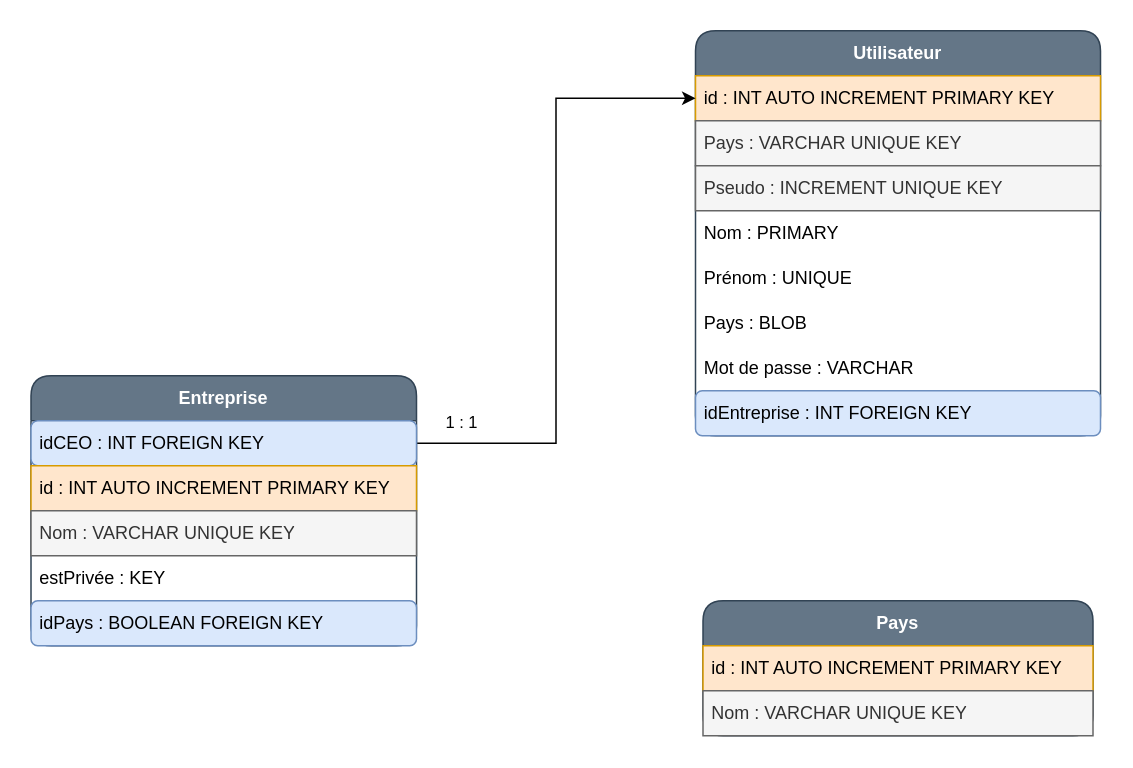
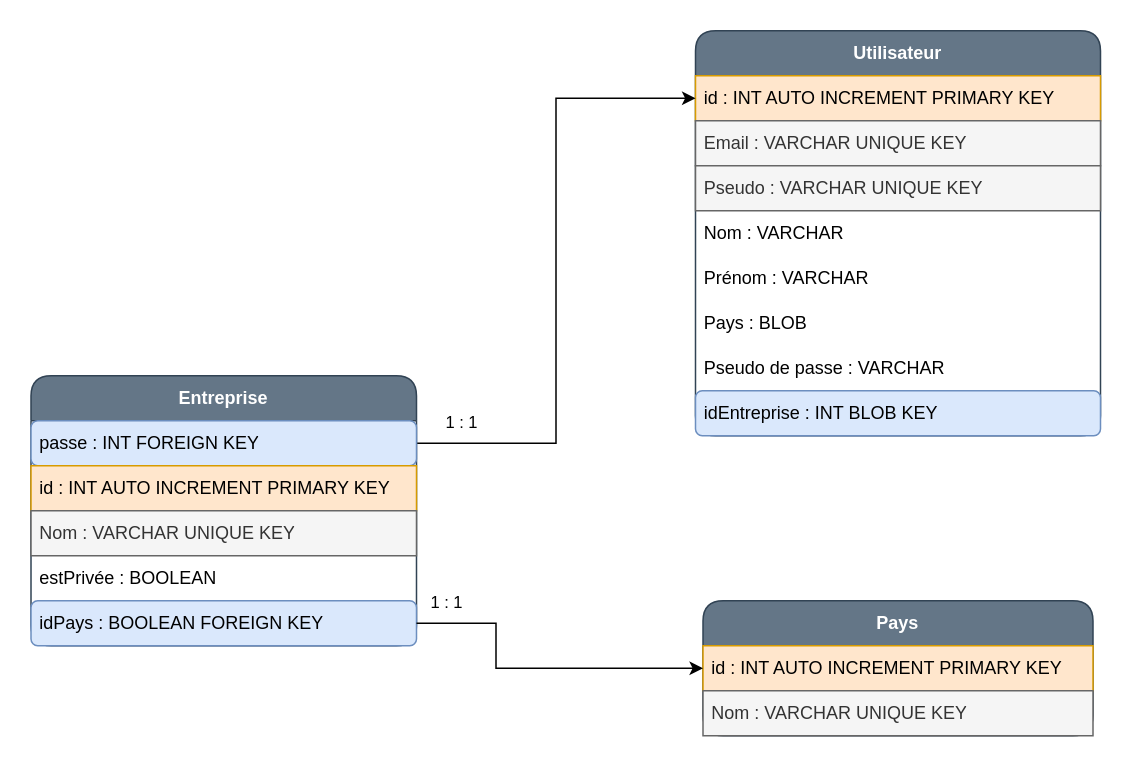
(819, 143) -> (819, 143)
(839, 188) -> (829, 188)
(763, 233) -> (763, 233)
(773, 278) -> (778, 278)
(803, 368) -> (819, 368)
(839, 413) -> (824, 413)
(142, 443) -> (144, 443)
(106, 578) -> (126, 578)
none -> (533, 668)
